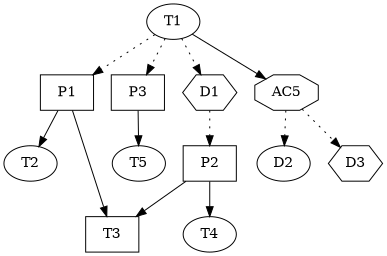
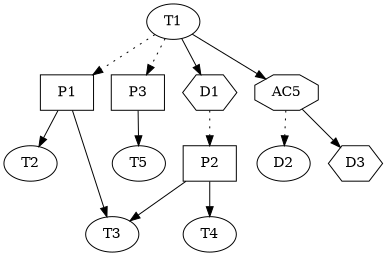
(189, 52) -> (189, 52)
(318, 125) -> (318, 125)
(112, 234) -> (112, 234)
